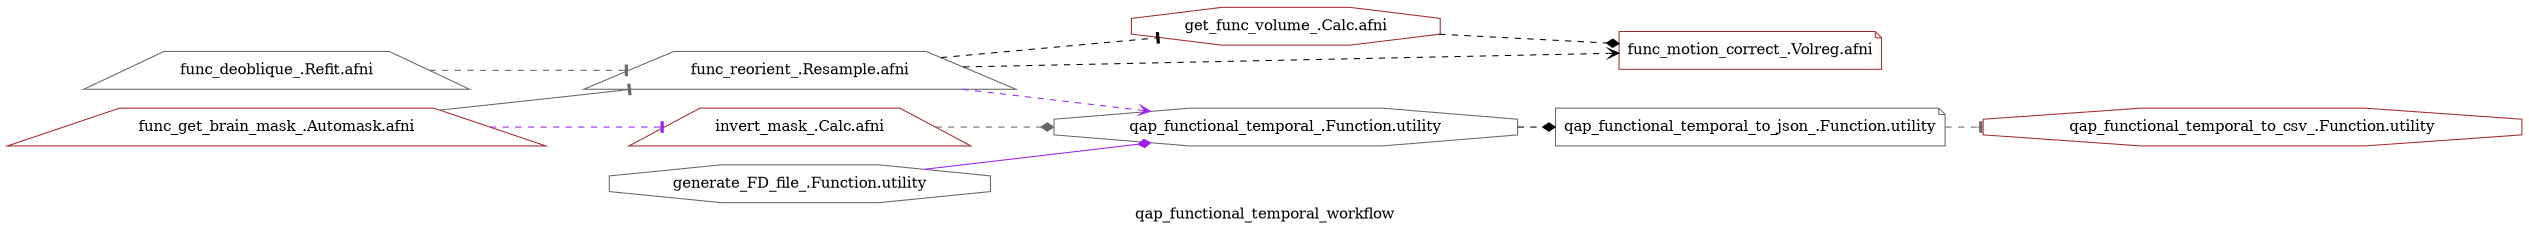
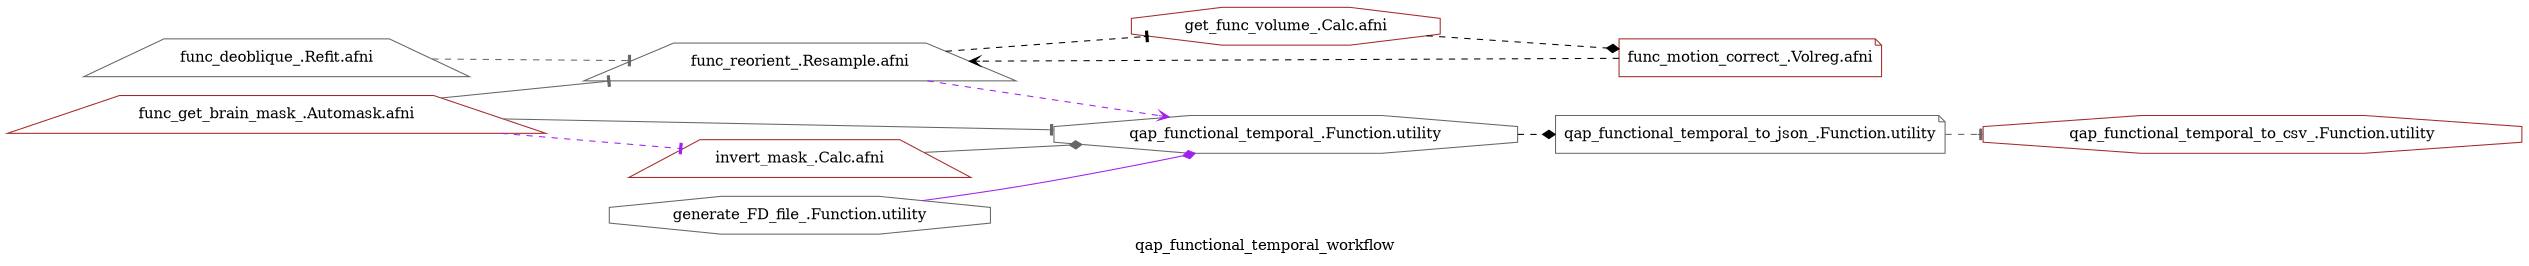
(1286, 60) -> (1299, 60)
none -> (776, 124)
(988, 127) -> (997, 149)
